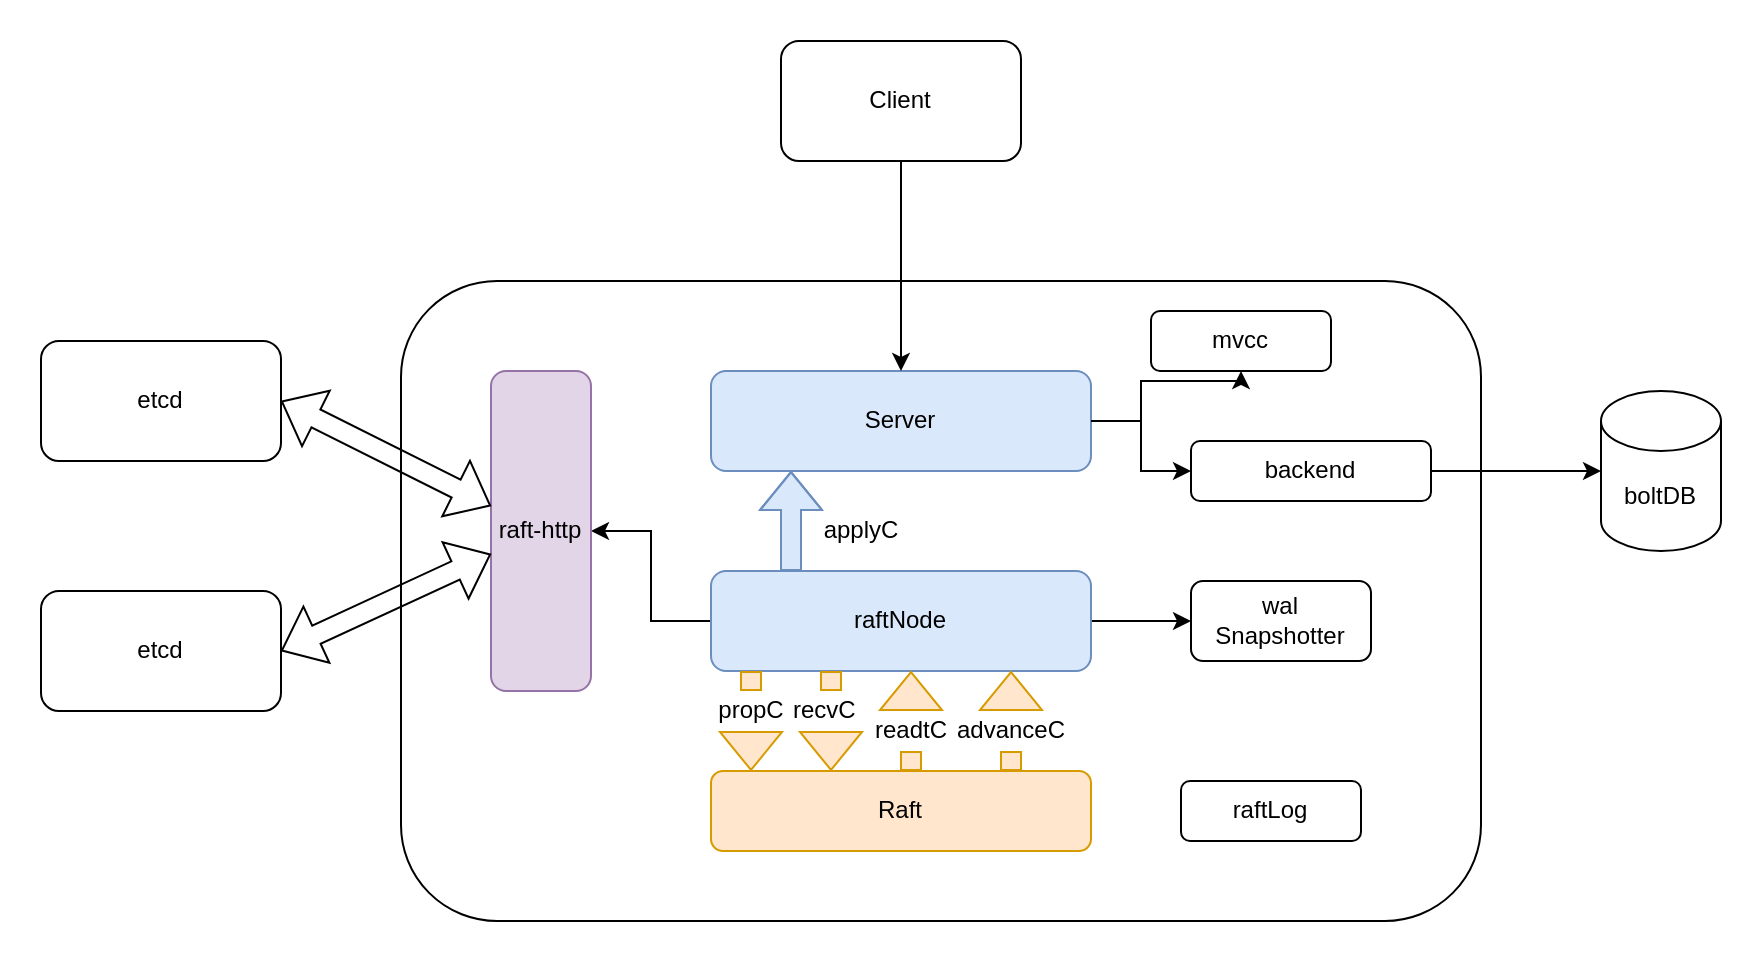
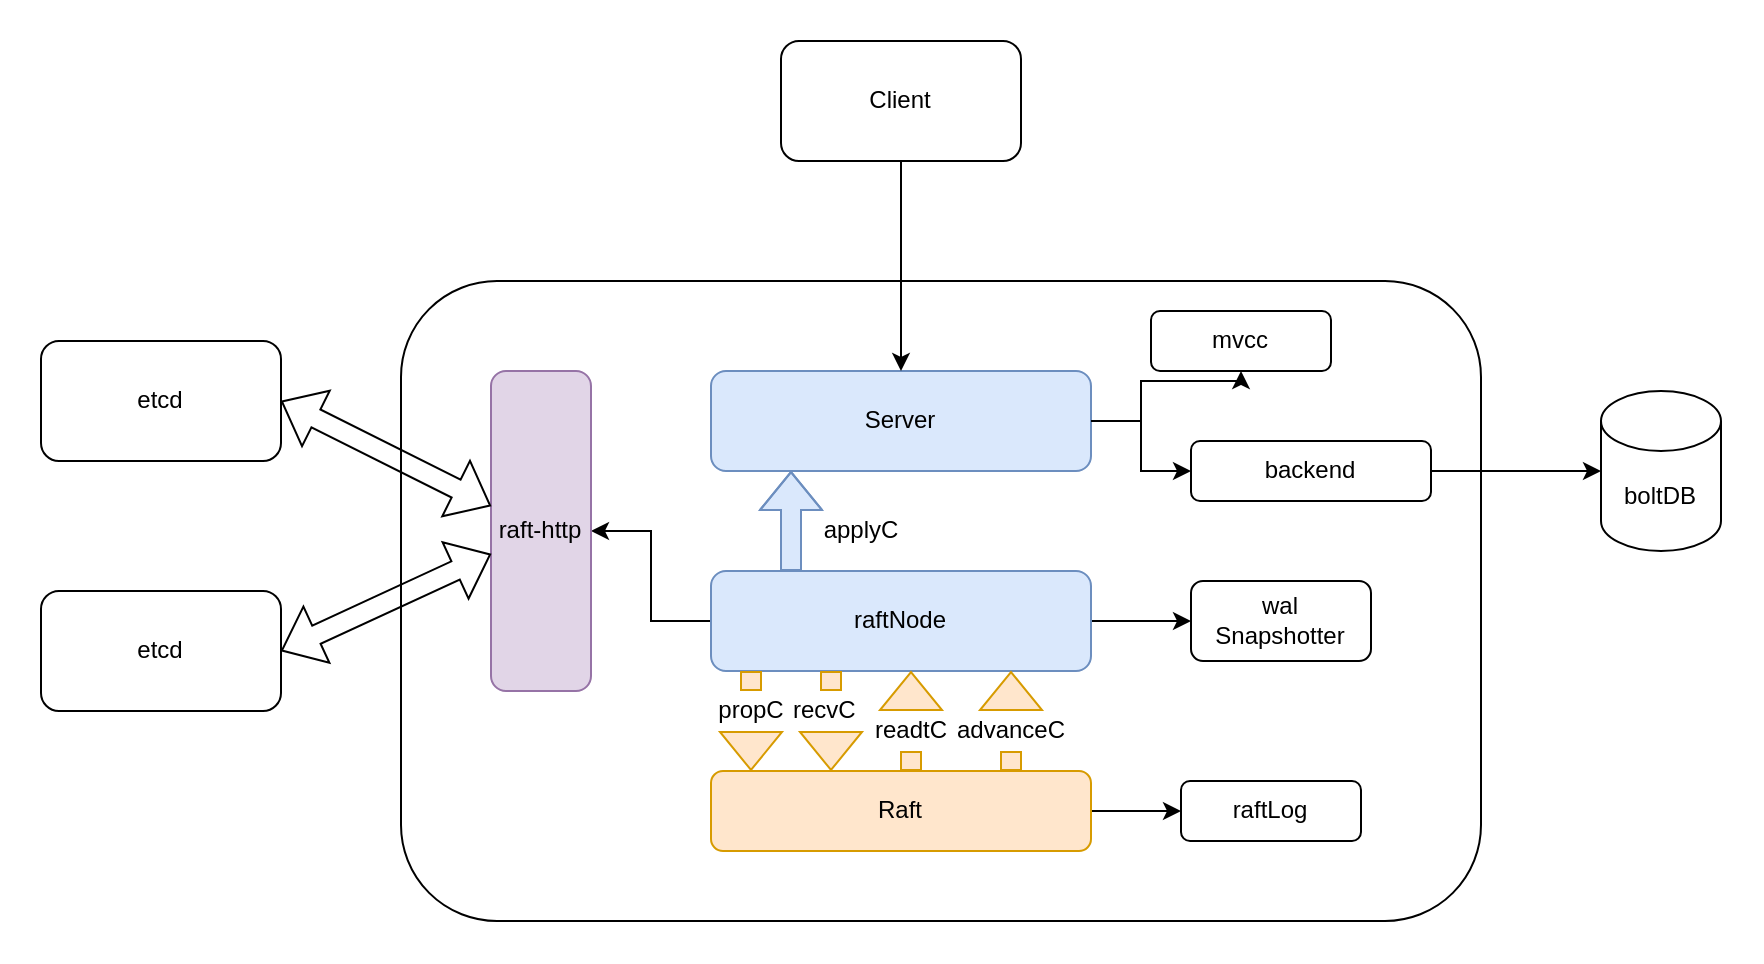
none -> (1129, 811)
